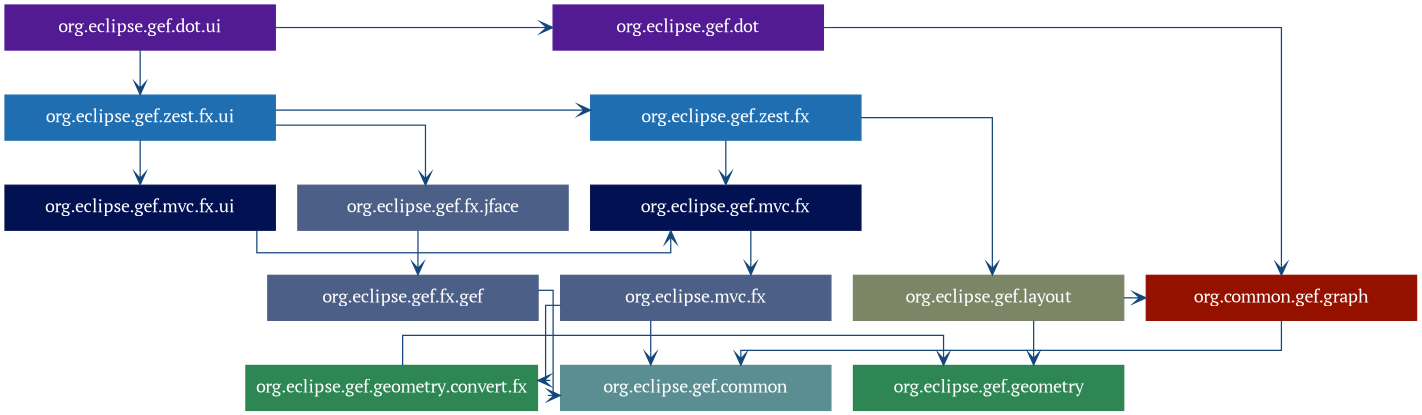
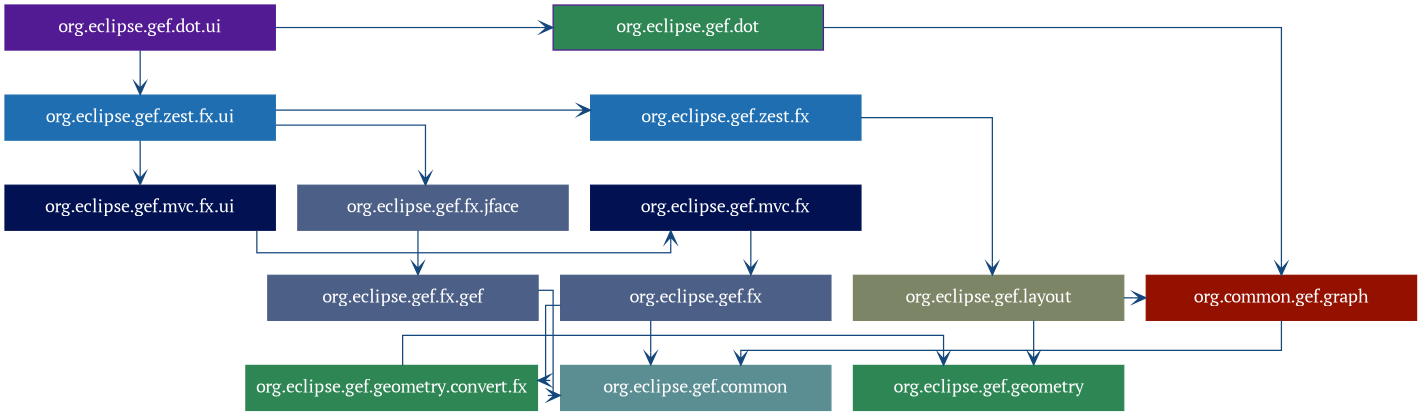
(688, 28) -> (688, 28)
(726, 156) -> none
(696, 298) -> (696, 298)
